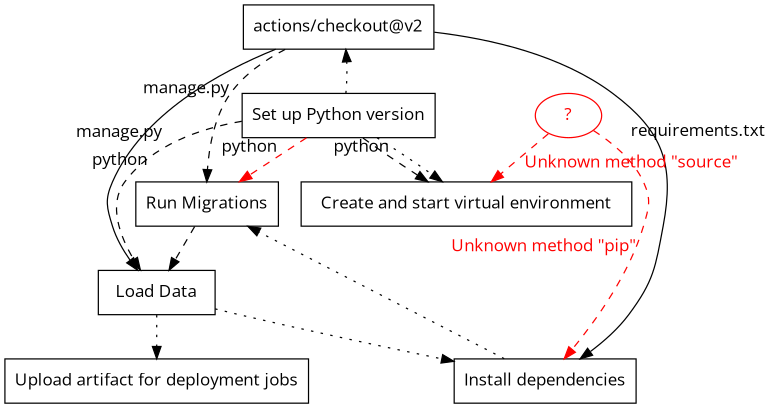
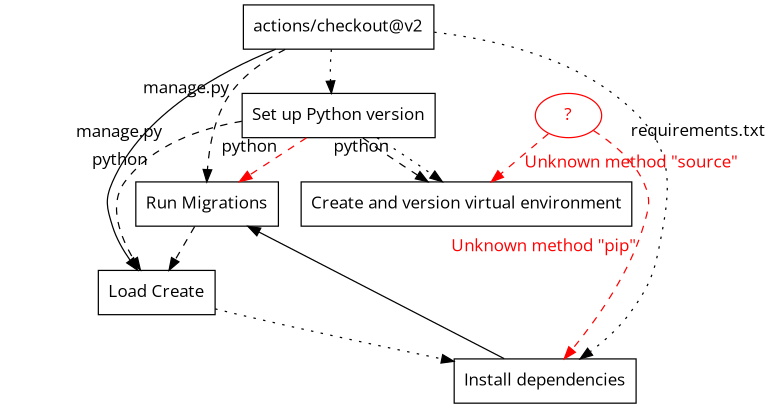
(347, 78) -> (330, 65)
(652, 133) -> (652, 133)
(466, 204) -> (466, 204)
(157, 293) -> (157, 293)
(382, 295) -> (382, 295)
(157, 381) -> none
